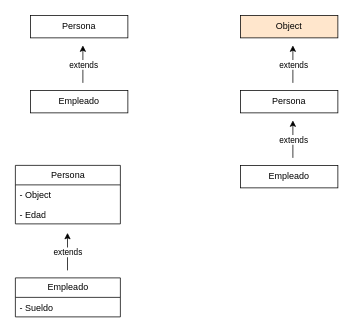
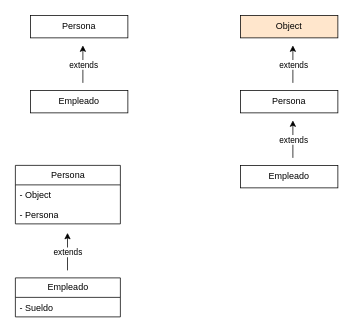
(34, 215) -> (41, 215)
